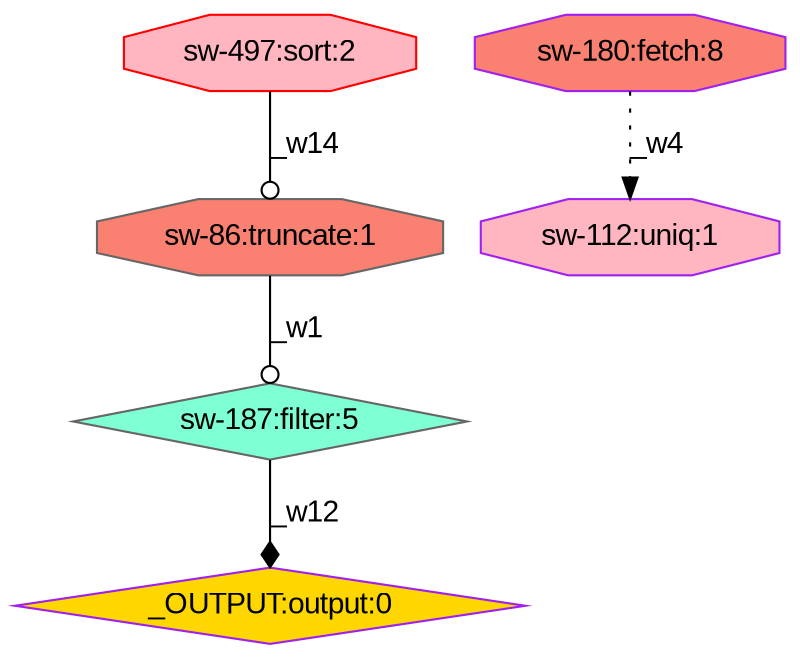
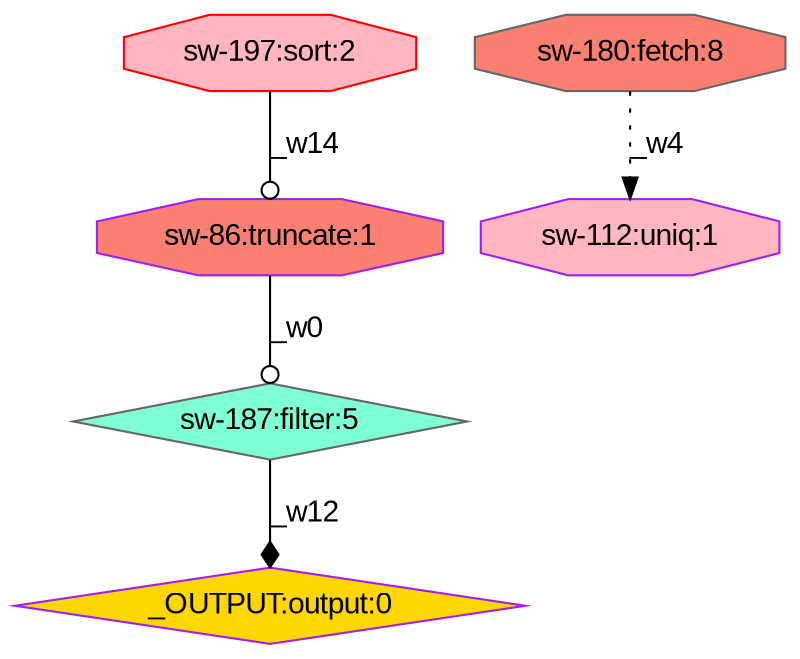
(270, 53) -> (270, 53)
(630, 53) -> (630, 53)
(270, 237) -> (270, 237)
(297, 329) -> (297, 329)
